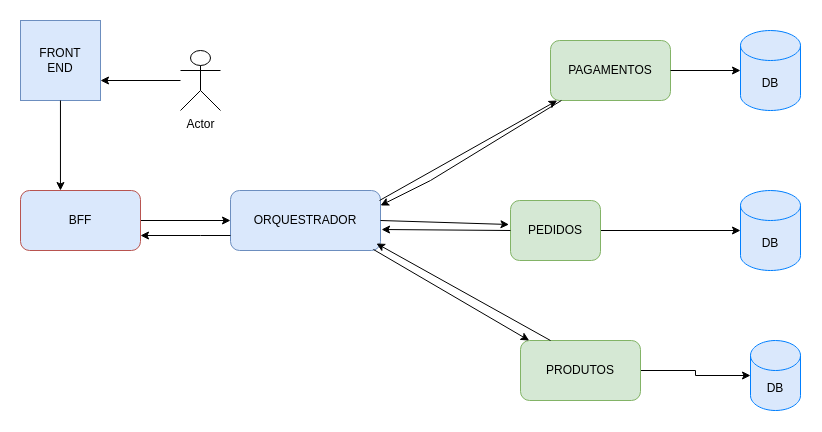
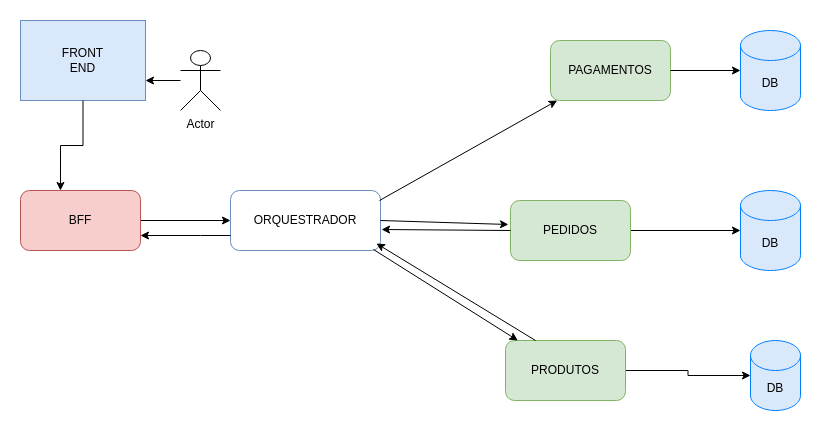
(61, 61) -> (83, 61)
(475, 153) -> none
(81, 221) -> (81, 221)
(306, 221) -> (306, 221)
(556, 231) -> (571, 231)
(581, 371) -> (566, 371)
